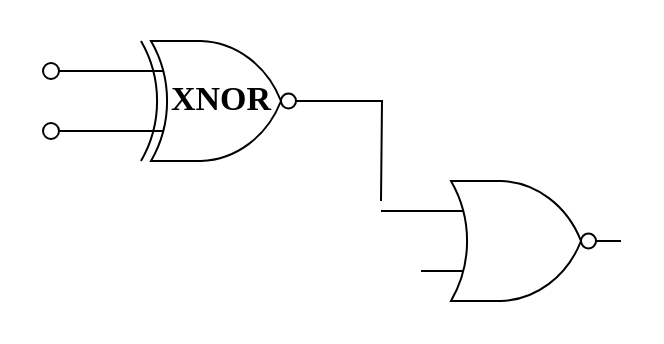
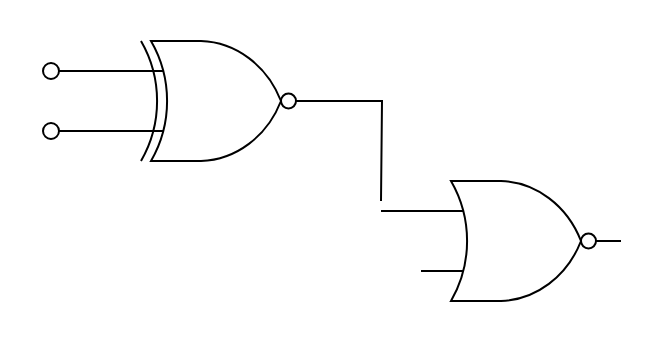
(221, 101) -> none
